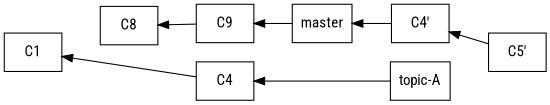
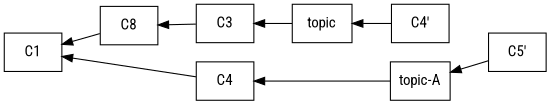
(225, 23) -> (225, 23)
(322, 23) -> (322, 23)
none -> (86, 37)
(474, 39) -> (474, 65)
